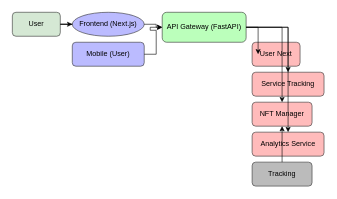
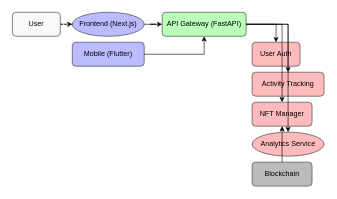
(36, 24) -> (36, 24)
(68, 24) -> (68, 24)
(204, 27) -> (204, 24)
(108, 54) -> (108, 54)
(276, 54) -> (276, 54)
(288, 84) -> (288, 84)
(288, 144) -> (288, 144)
(282, 174) -> (282, 174)
